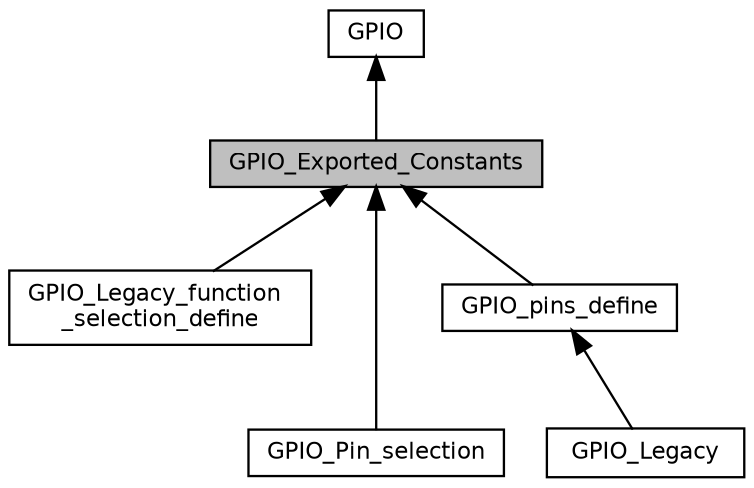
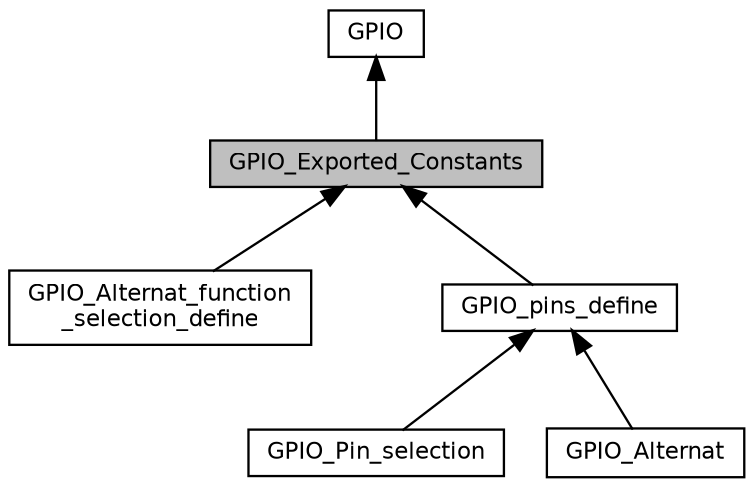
(160, 308) -> (160, 308)
(376, 320) -> (458, 388)
(646, 453) -> (646, 453)
